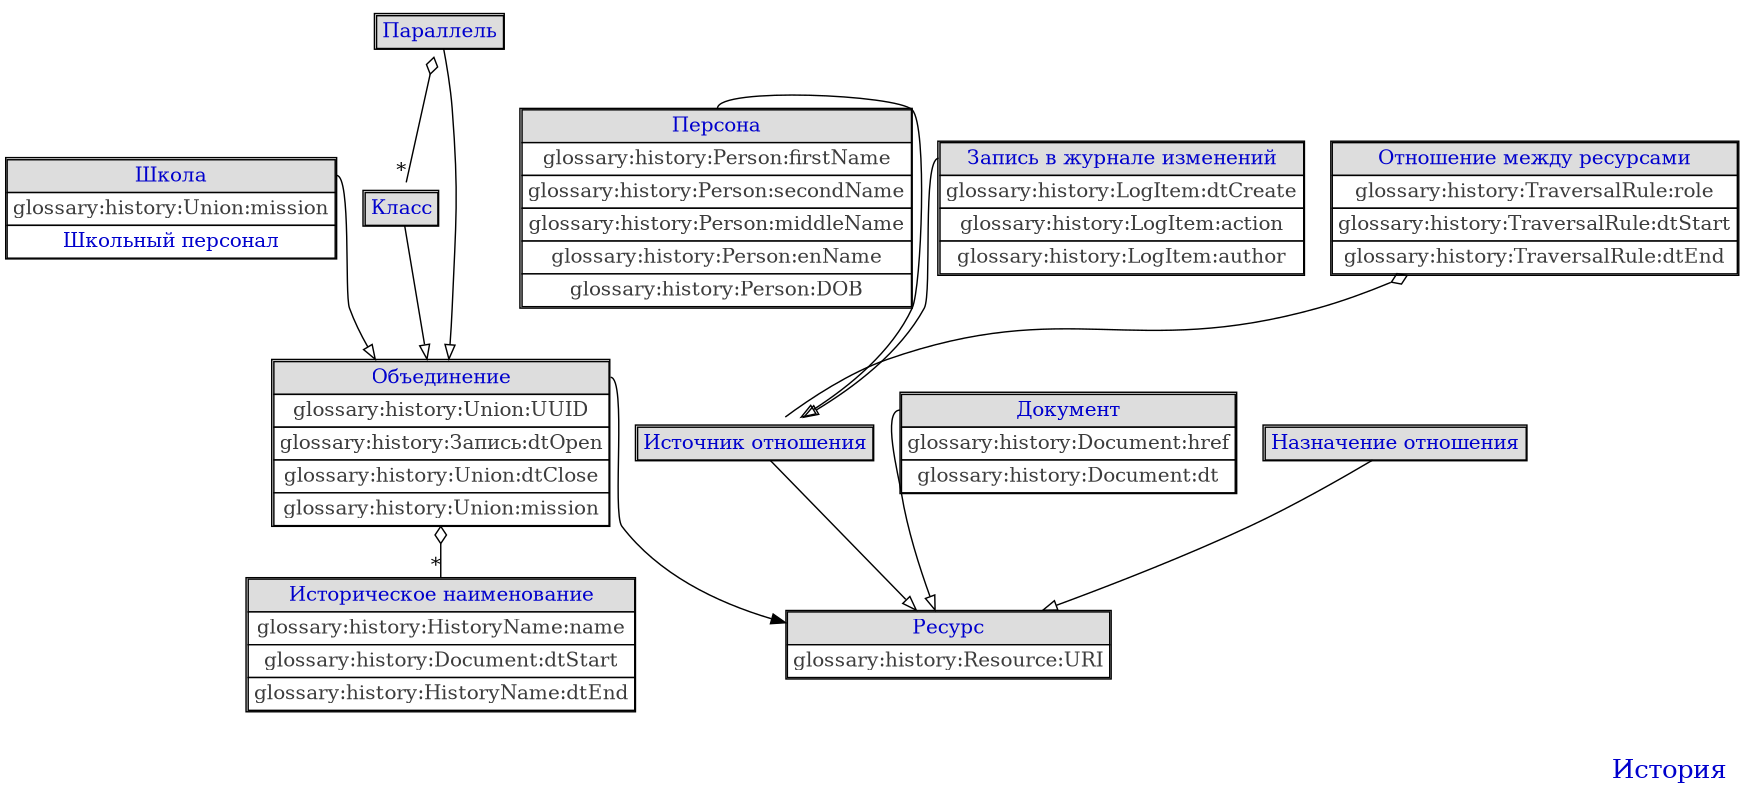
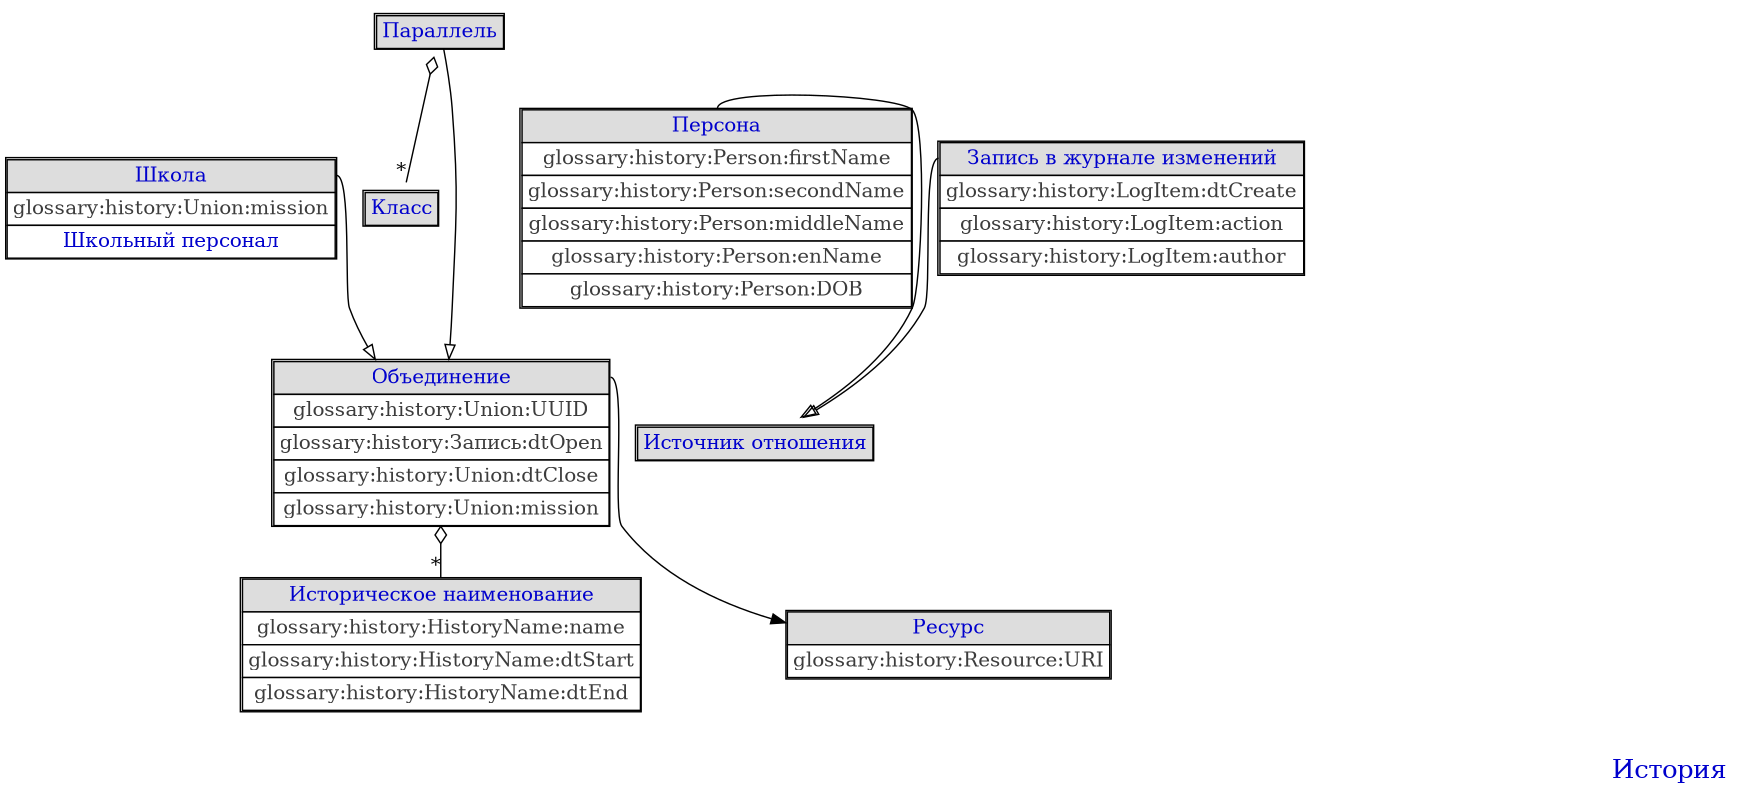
(1535, 208) -> none
(415, 285) -> none
(1068, 443) -> none
(1395, 443) -> none
(838, 530) -> none
(441, 660) -> (441, 660)
